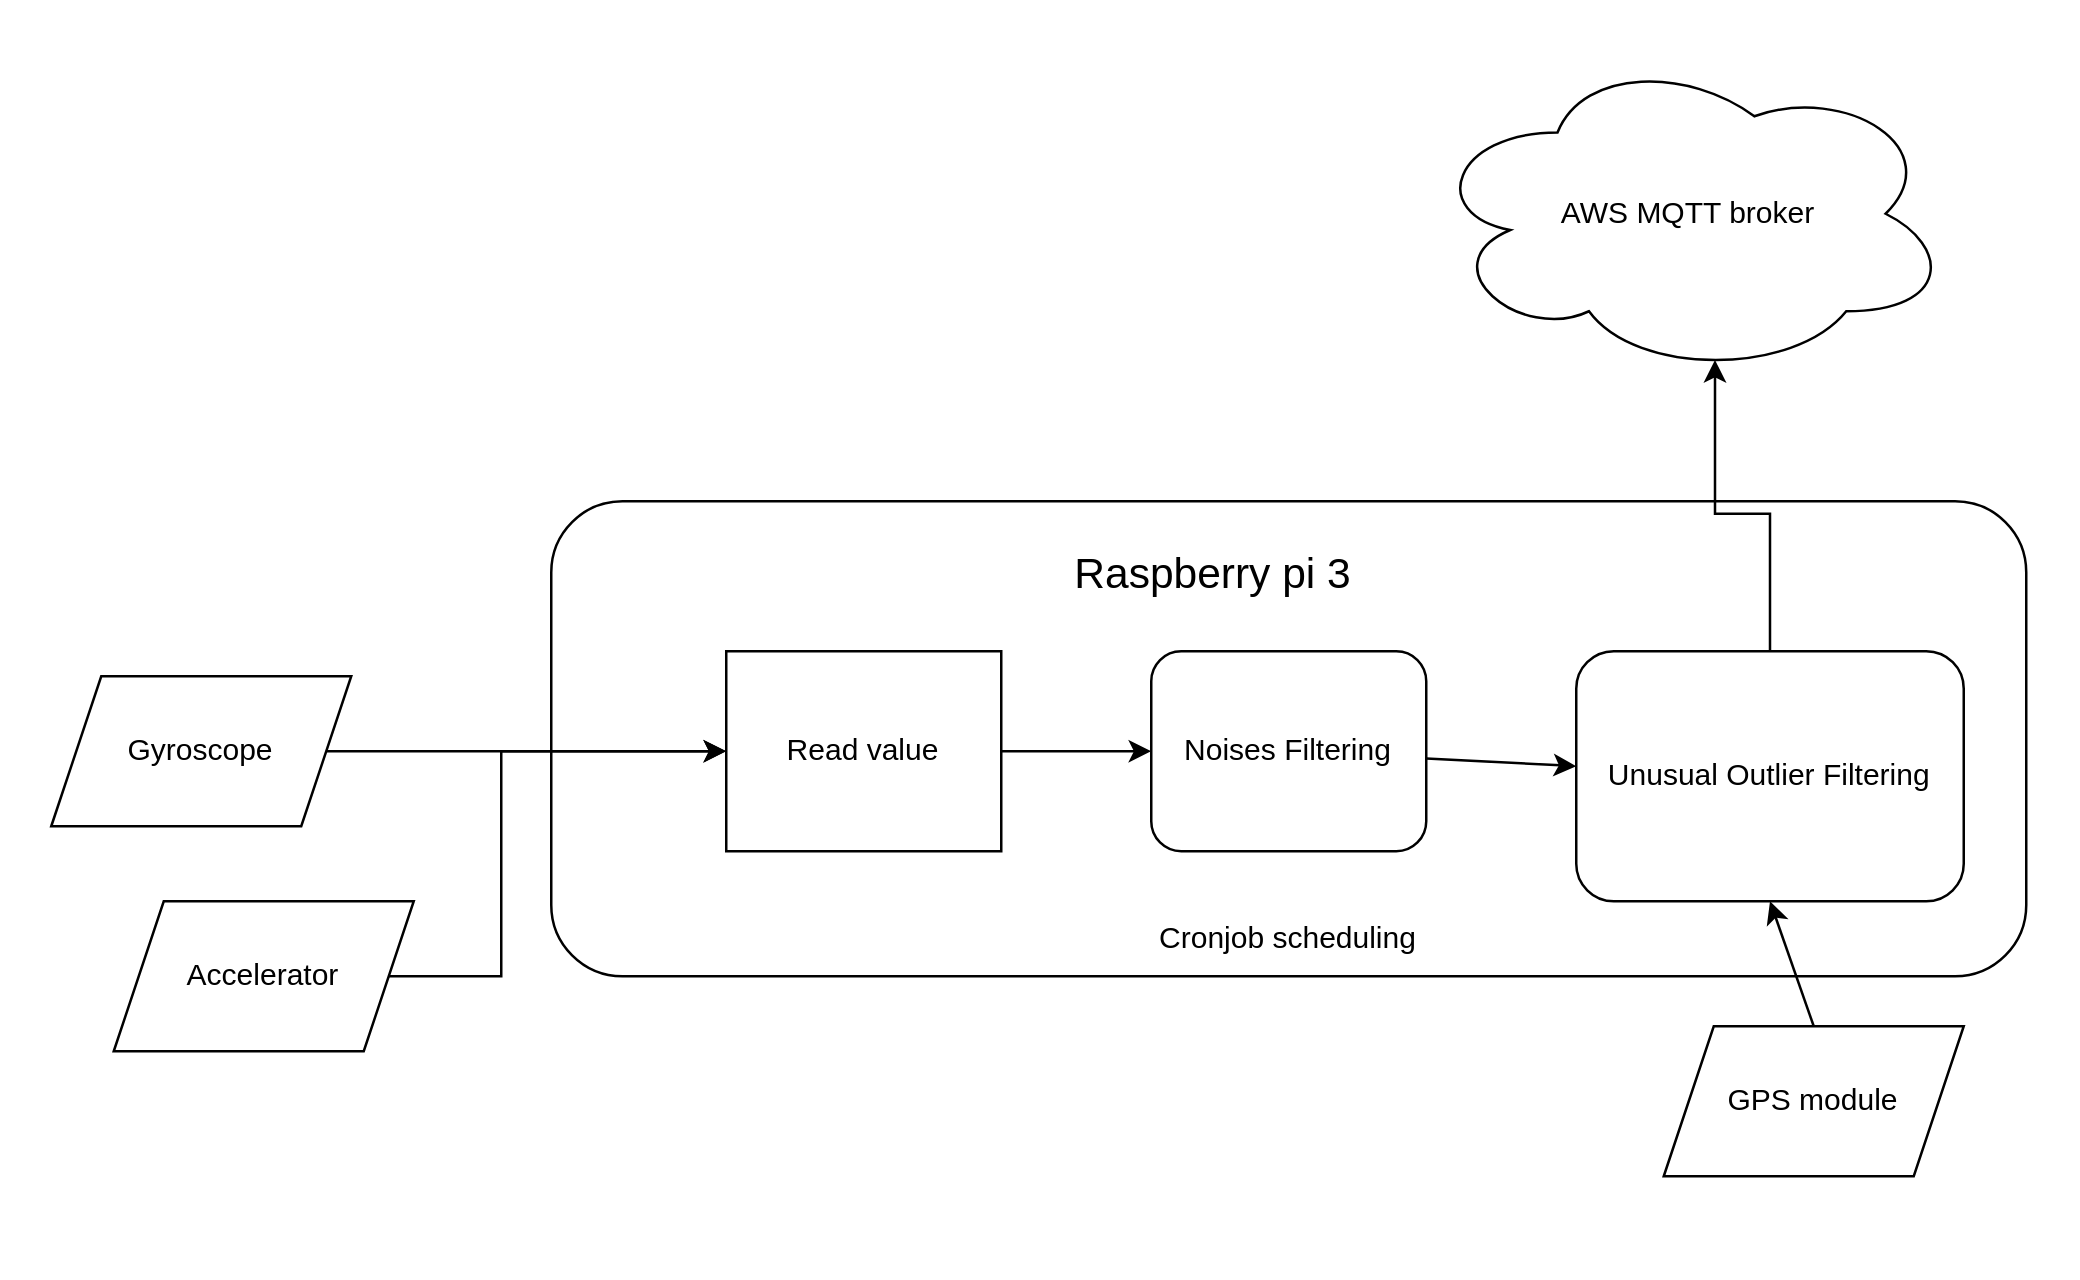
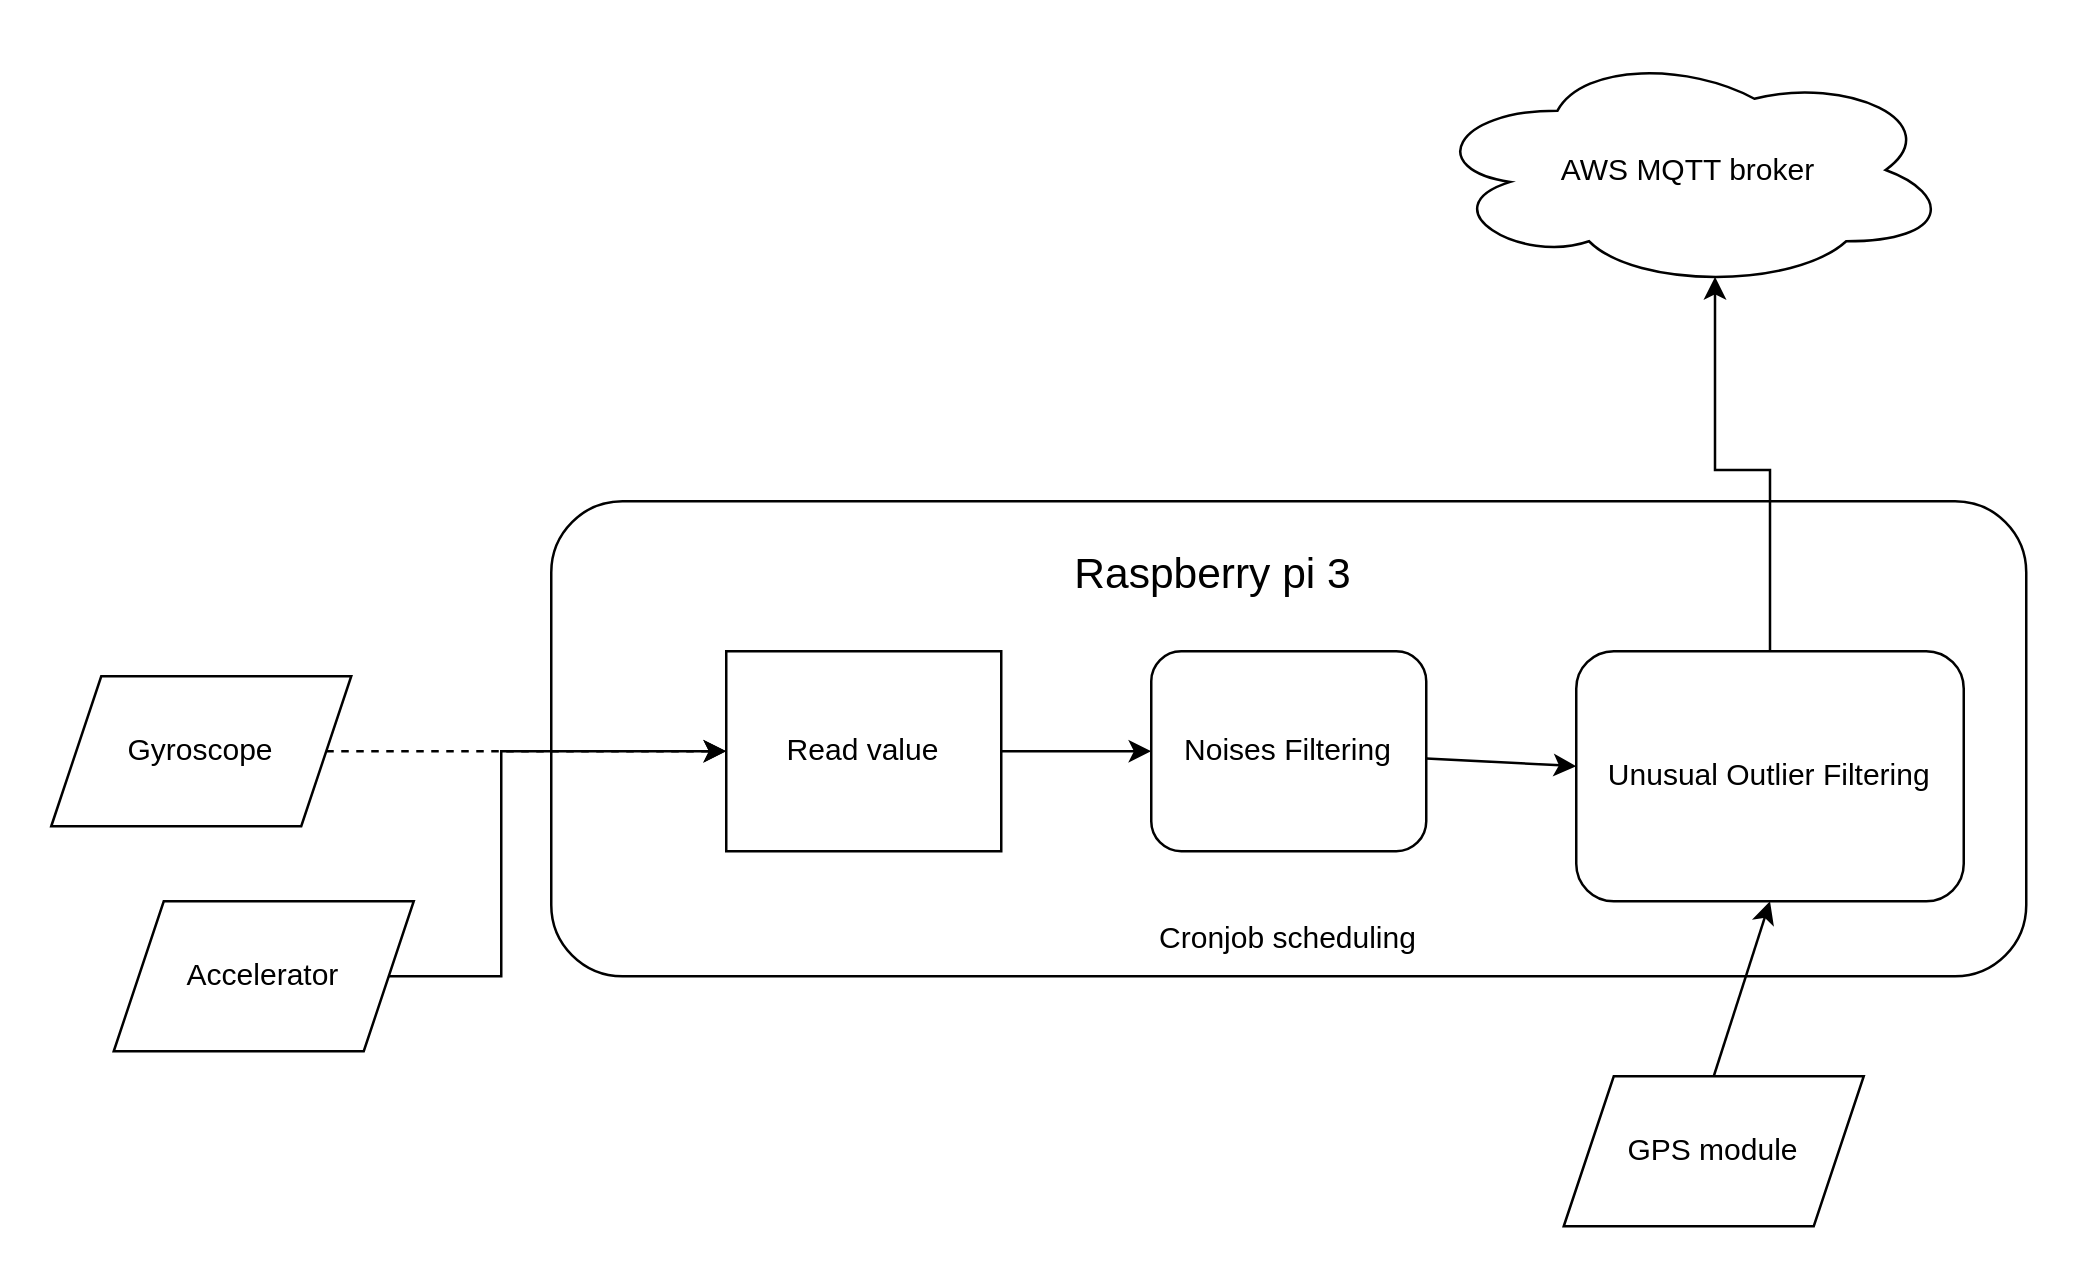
(1689, 214) -> (1689, 170)
(412, 751) -> (412, 751)
(1814, 1101) -> (1714, 1151)
